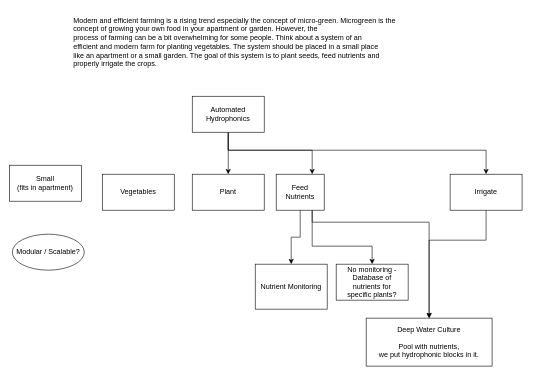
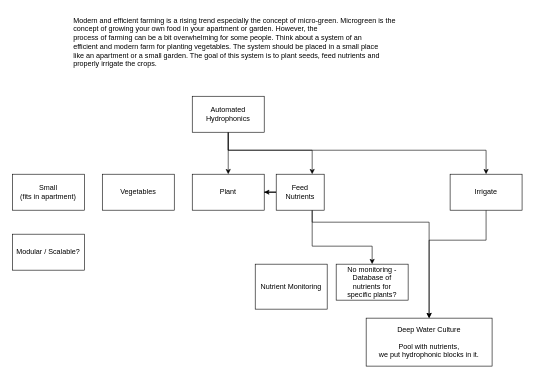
(45, 183) -> (48, 192)
(291, 237) -> (268, 192)
(48, 252) -> (48, 252)
